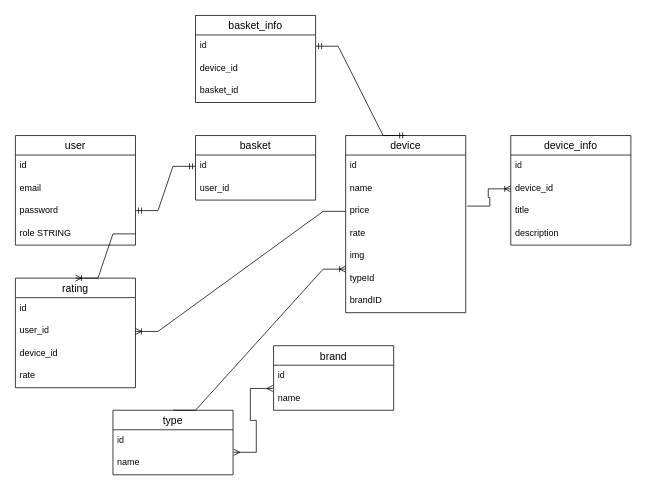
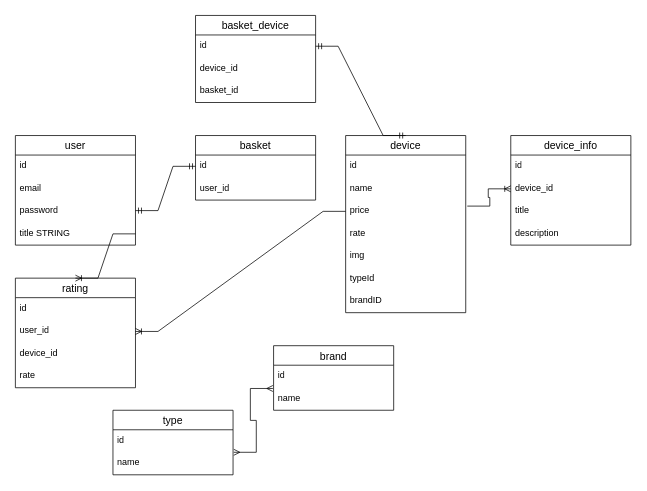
(255, 26) -> (255, 26)
(45, 233) -> (47, 233)
(266, 332) -> none
